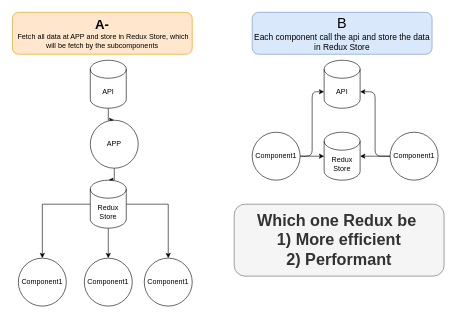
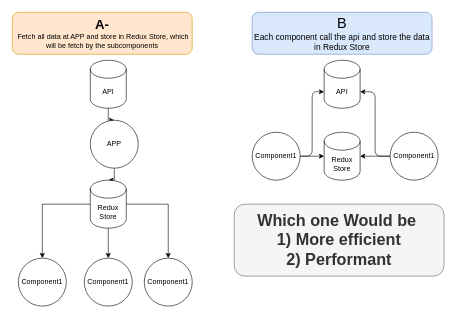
(339, 240) -> (339, 240)
